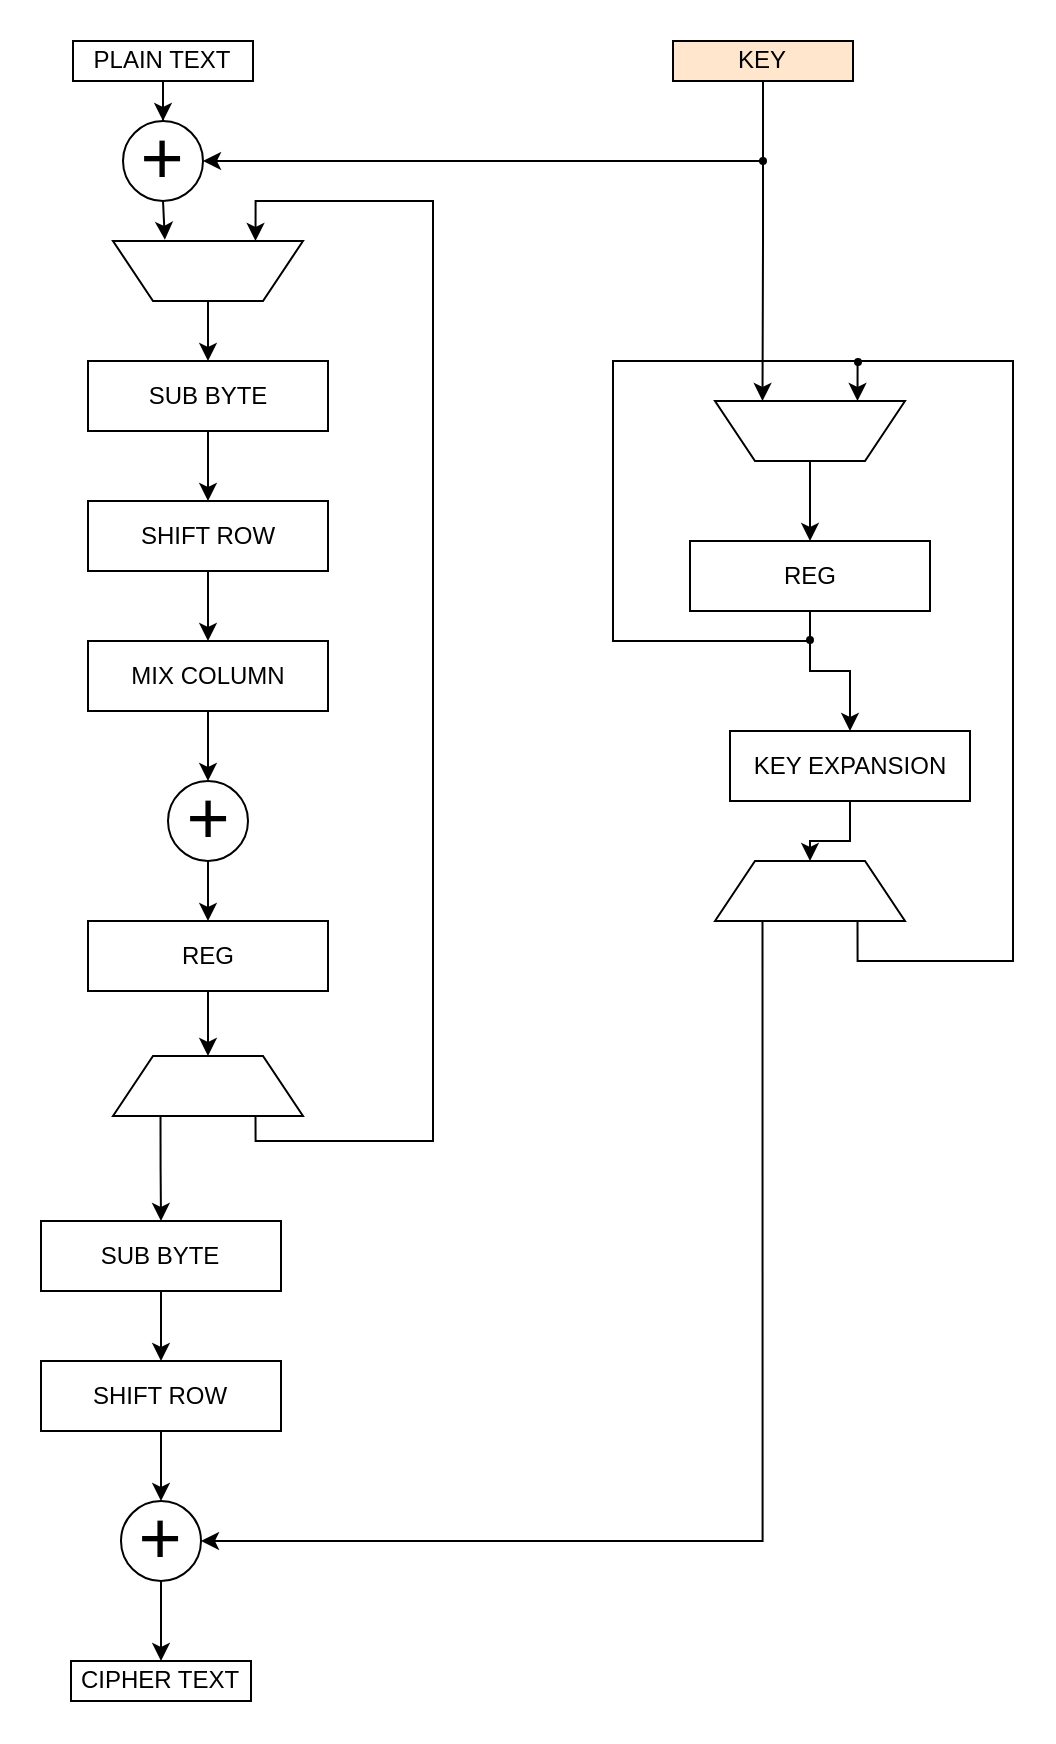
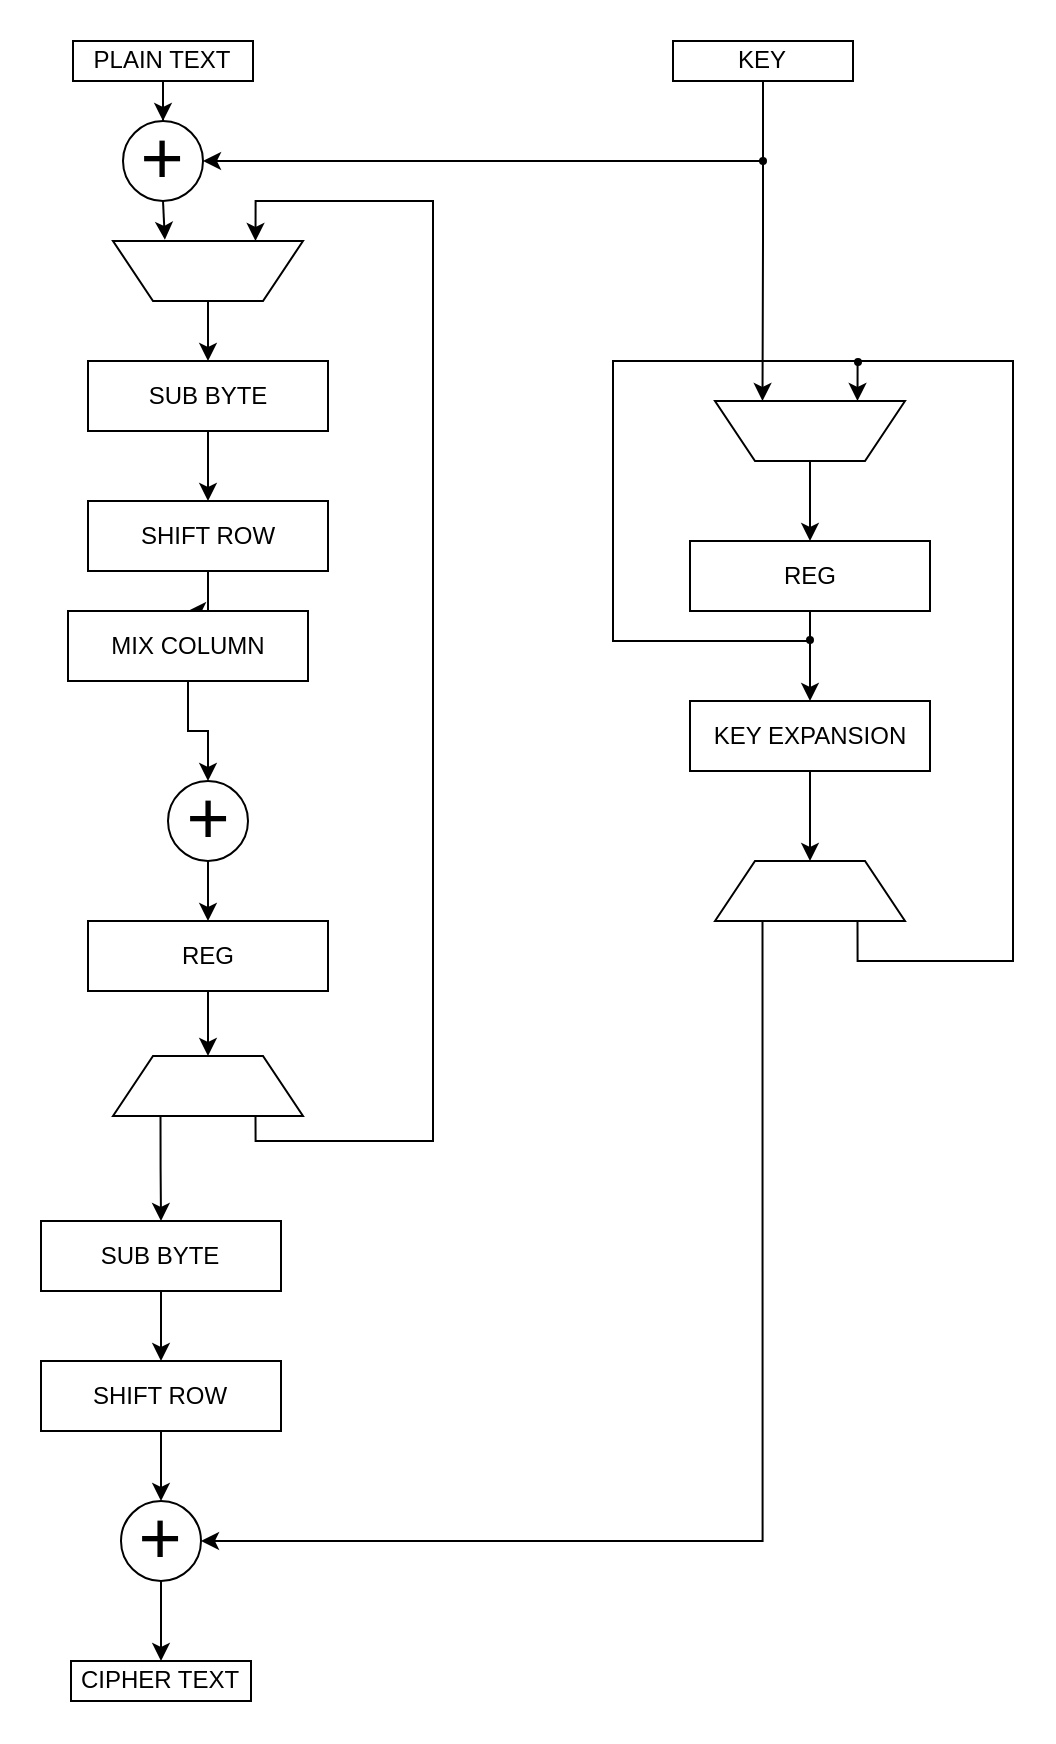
(763, 61) -> (763, 61)
(208, 676) -> (188, 646)
(850, 766) -> (810, 736)
